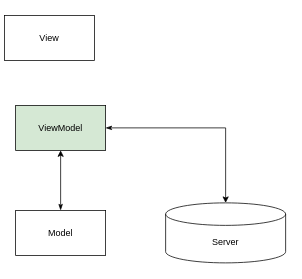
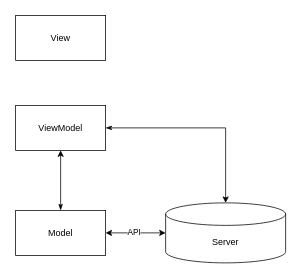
(49, 38) -> (60, 38)
(60, 128) -> (60, 128)
none -> (133, 233)
